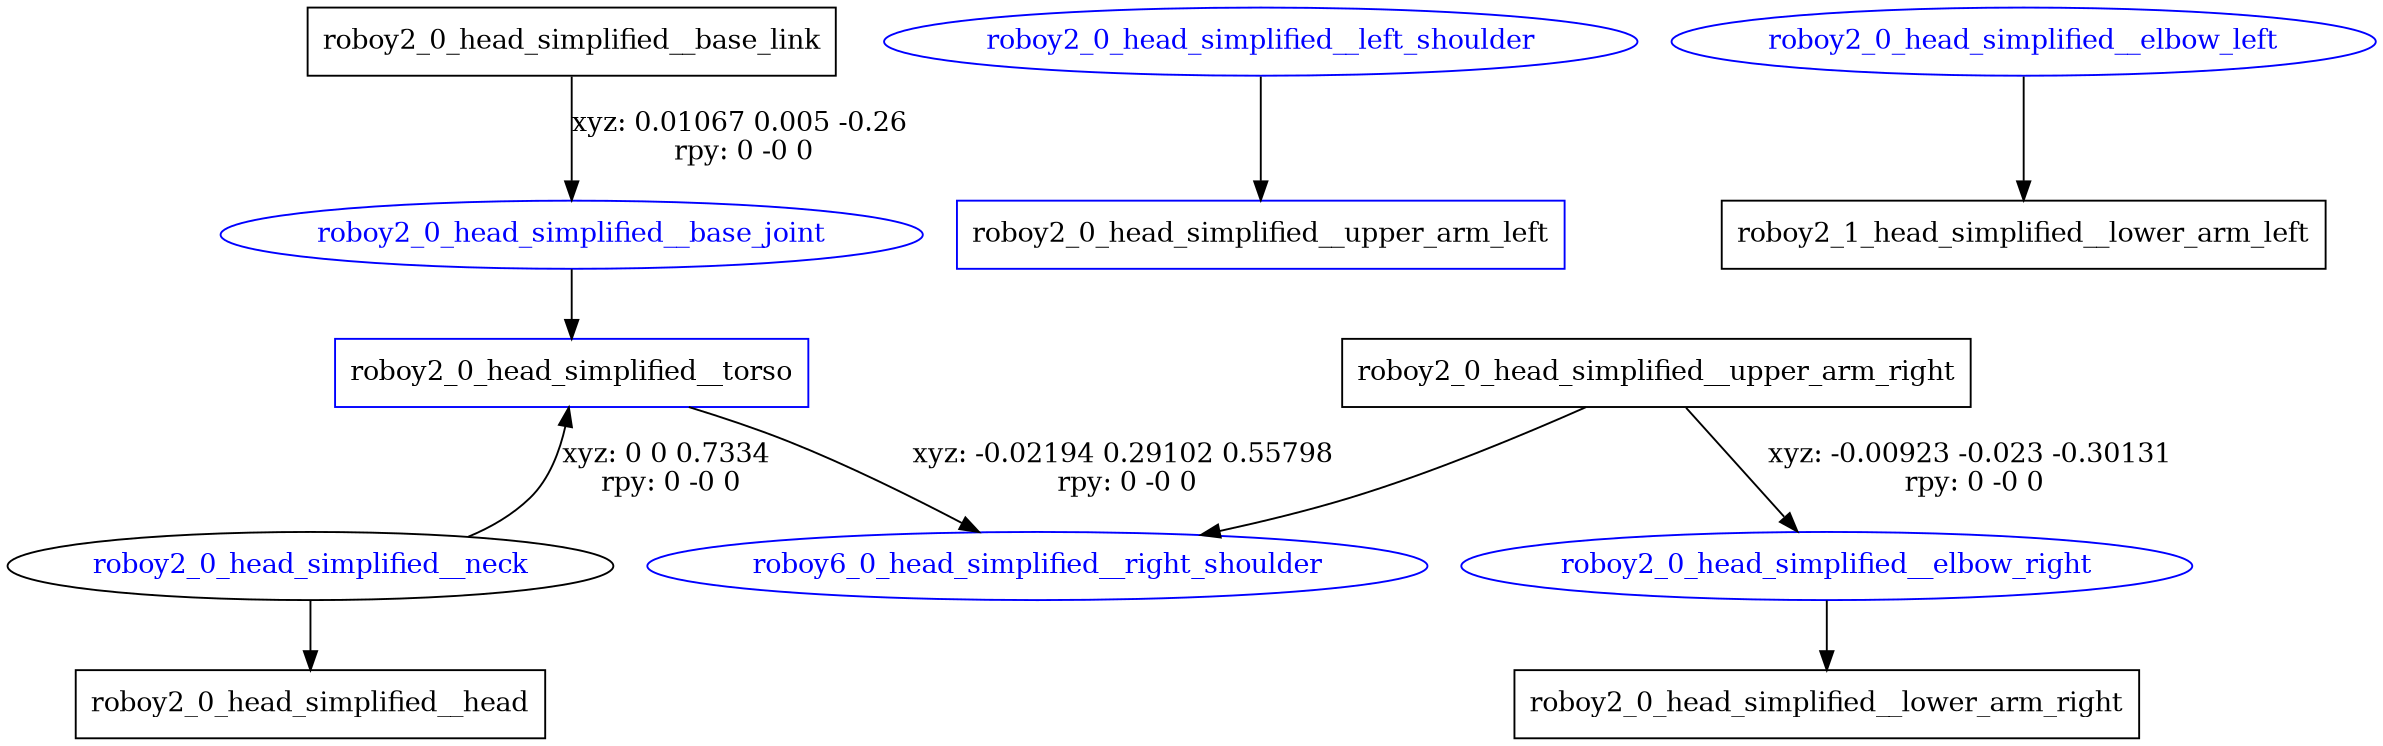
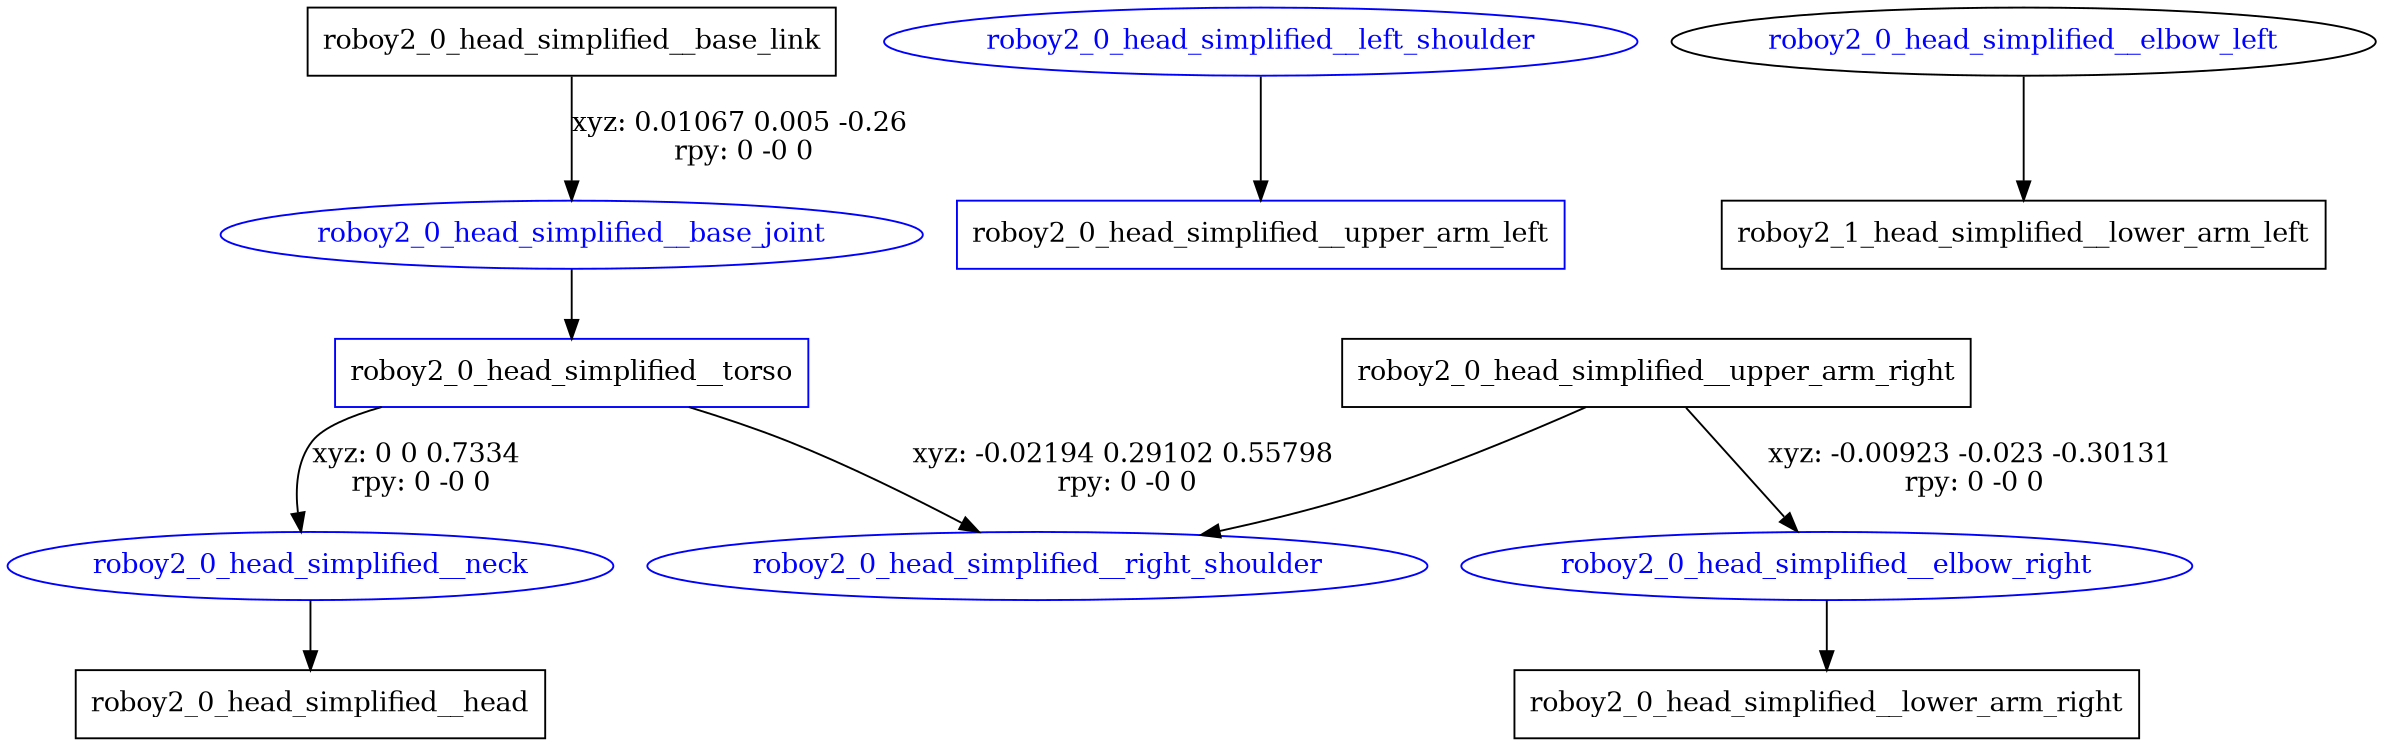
(2024, 42) -> (2024, 42)
(533, 495) -> (313, 440)
(310, 566) -> (310, 566)
(1037, 566) -> (1037, 566)
